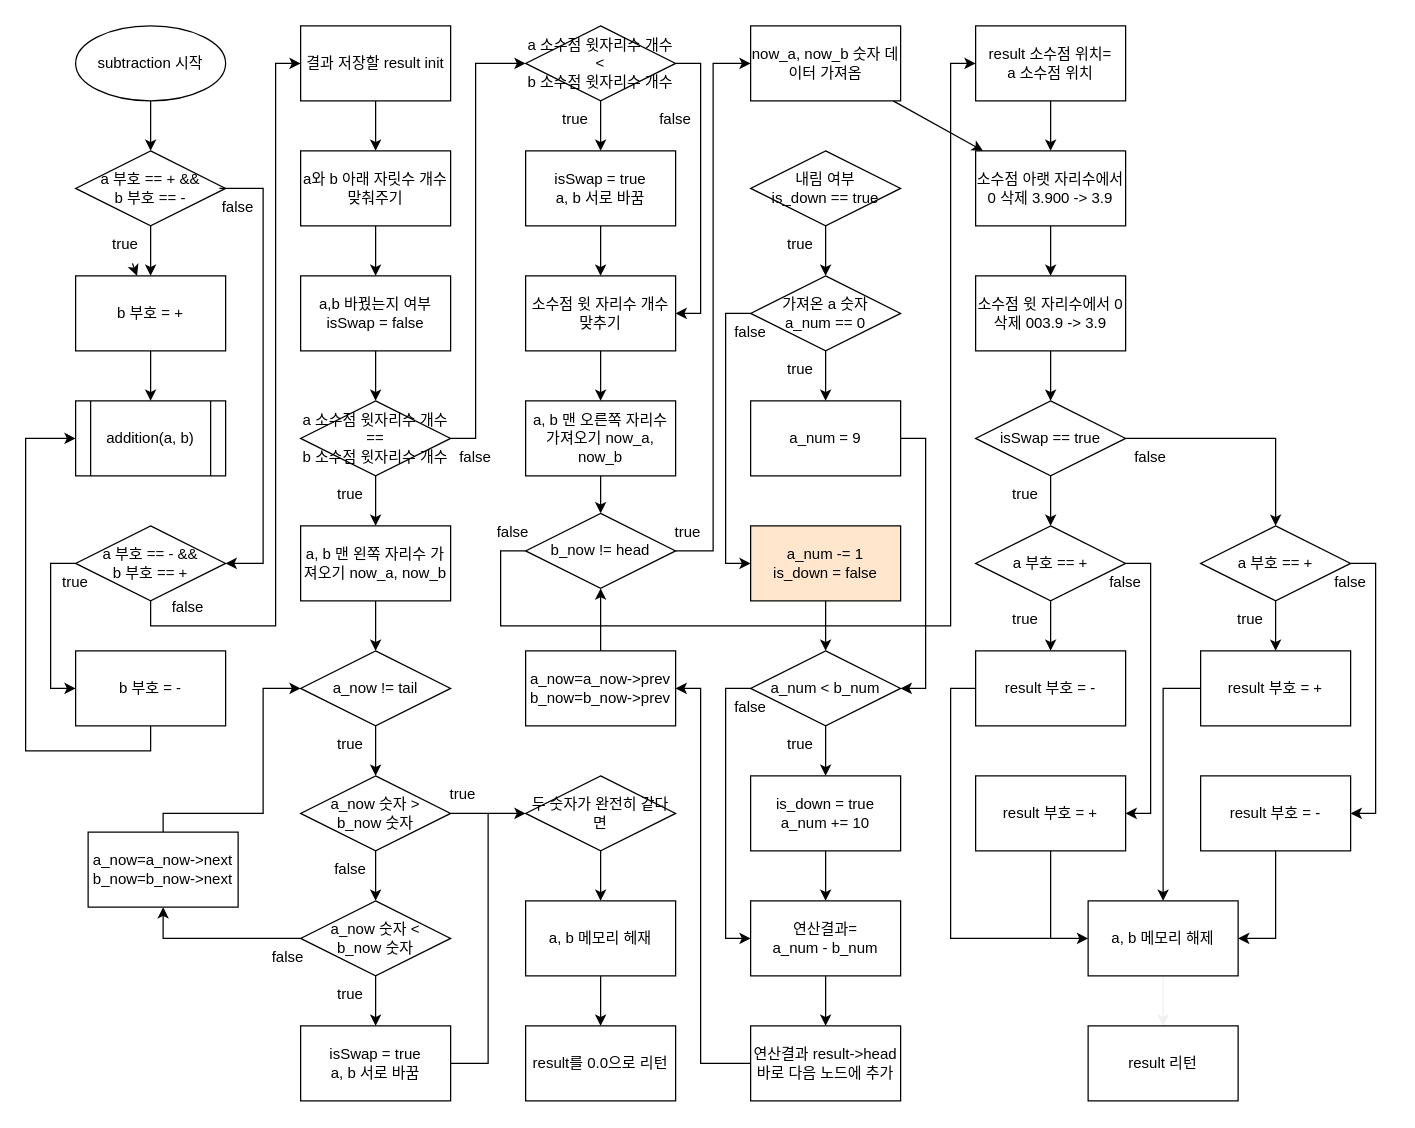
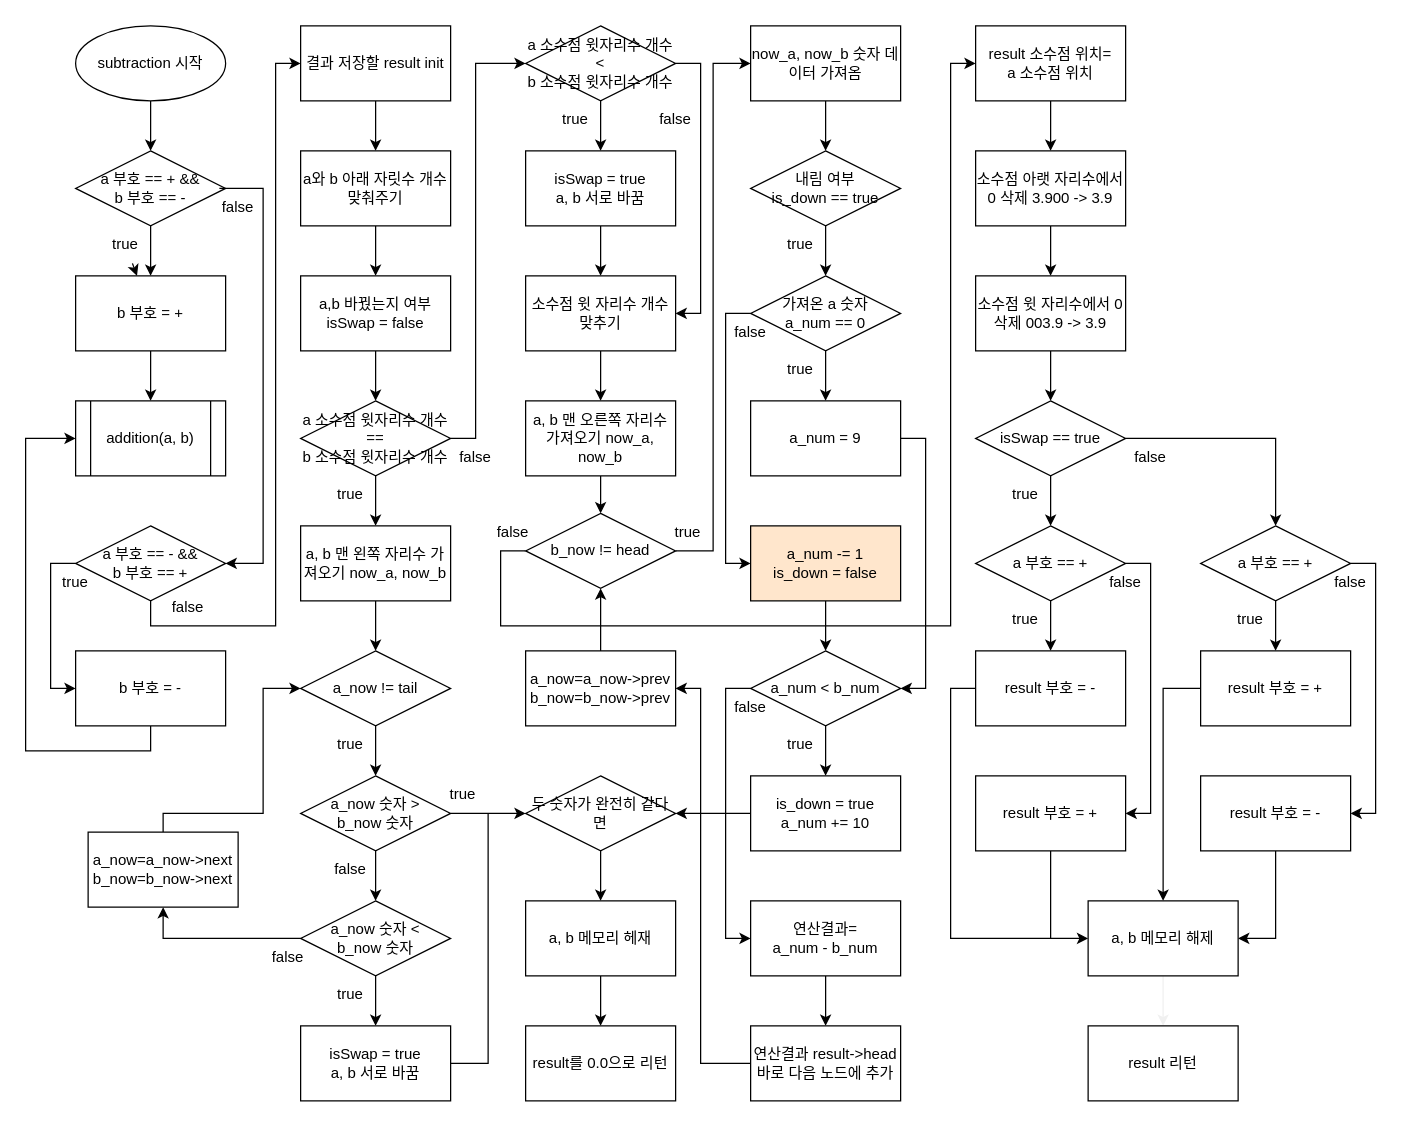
(935, 124) -> (826, 122)
(826, 872) -> (718, 813)
